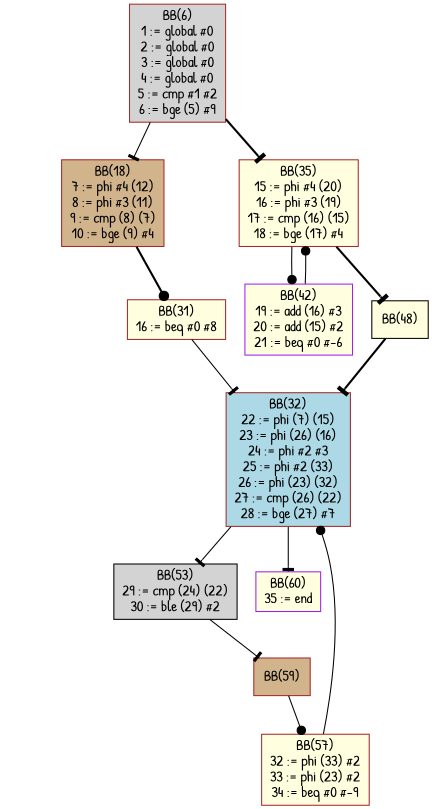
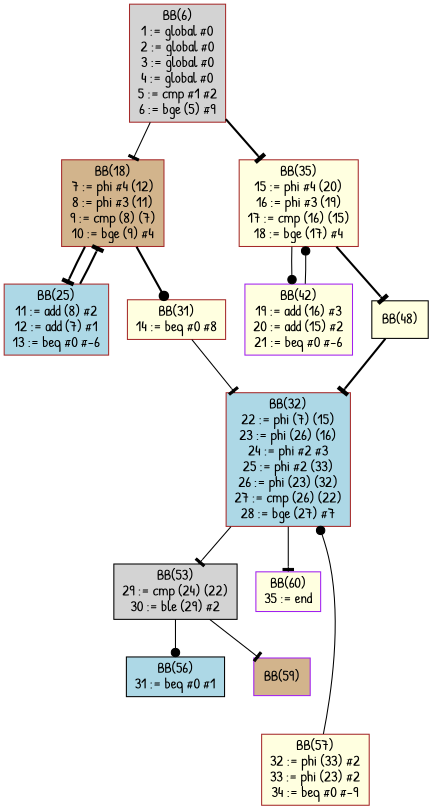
none -> (56, 320)
(177, 320) -> (177, 320)
none -> (175, 677)
(282, 677) -> (282, 677)
(294, 711) -> none
